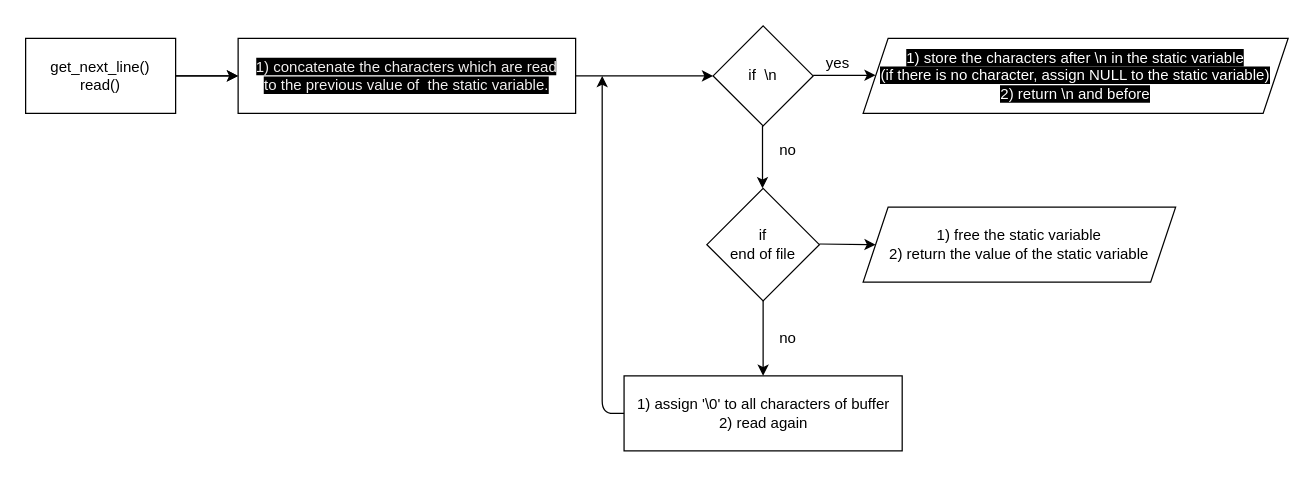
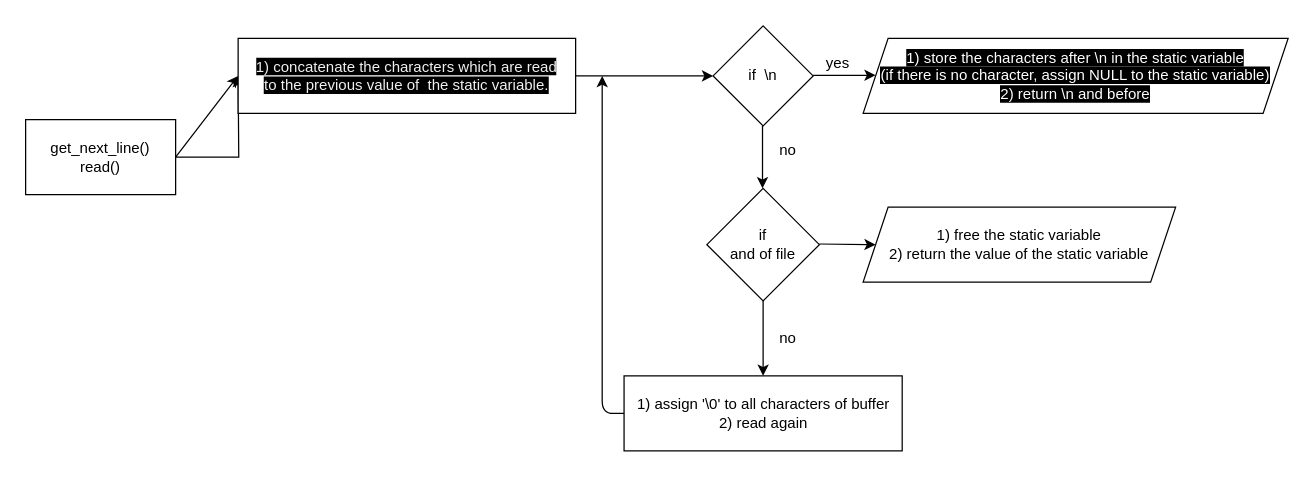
(101, 76) -> (101, 157)
(763, 244) -> (763, 244)
